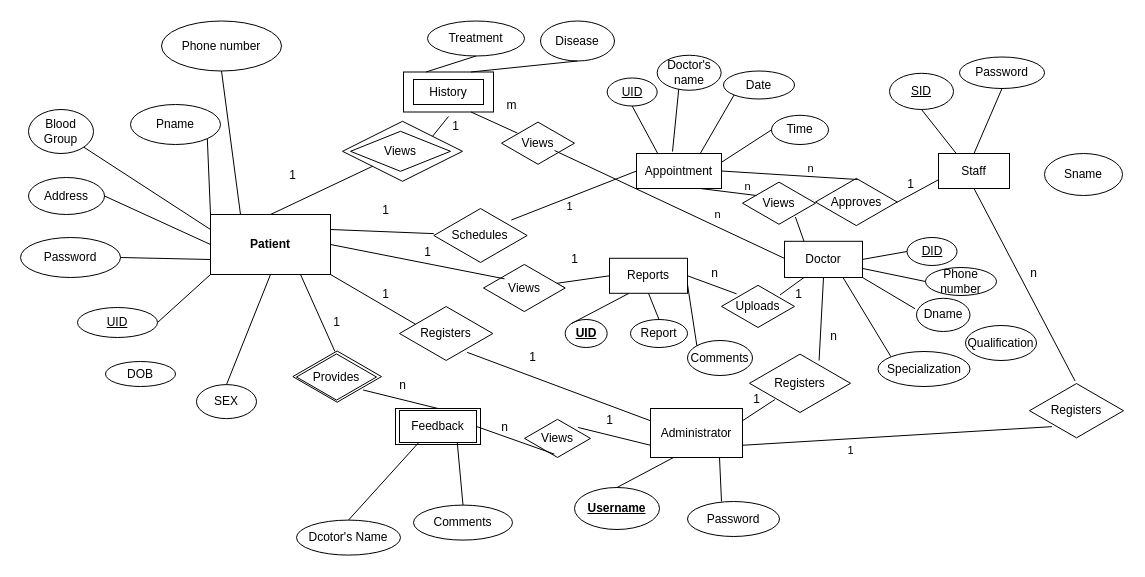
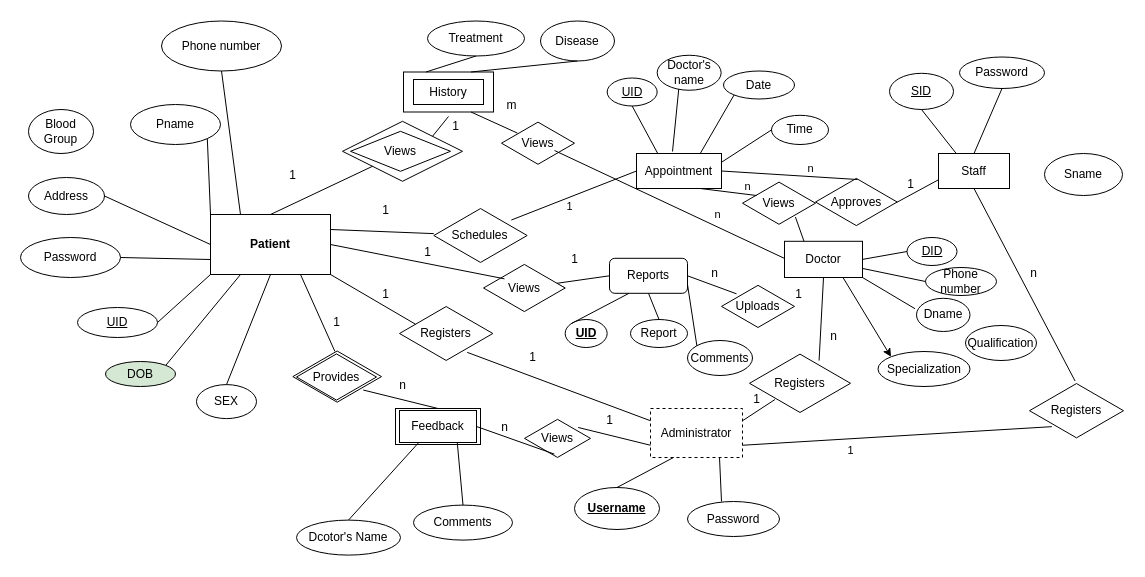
(148, 189) -> none
(649, 276) -> (649, 276)
(792, 287) -> none
none -> (203, 320)
(888, 352) -> (887, 350)
(141, 374) -> (141, 374)
(697, 433) -> (697, 433)
